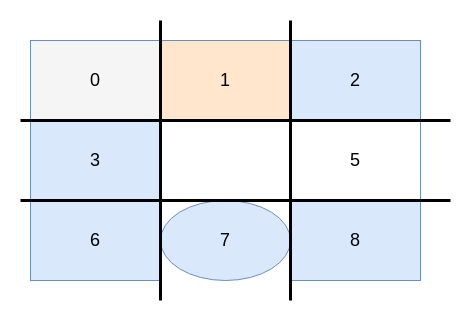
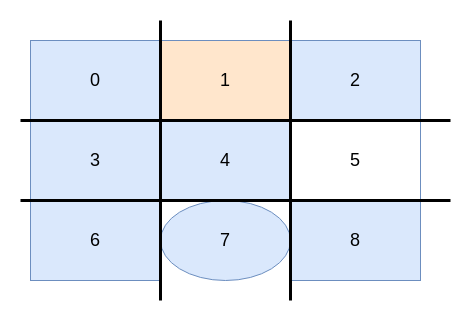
(96, 81) -> (96, 81)
none -> (226, 161)
